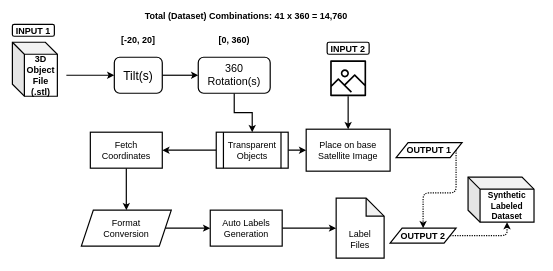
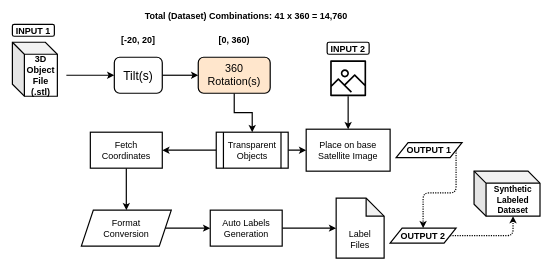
(234, 75) -> (234, 75)
(501, 200) -> (507, 194)
